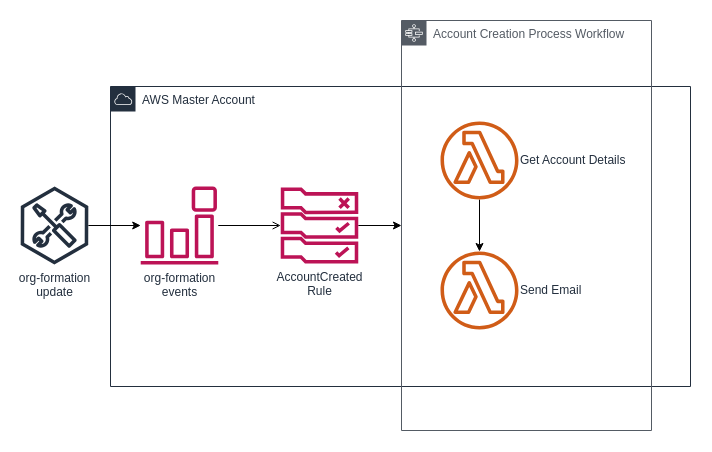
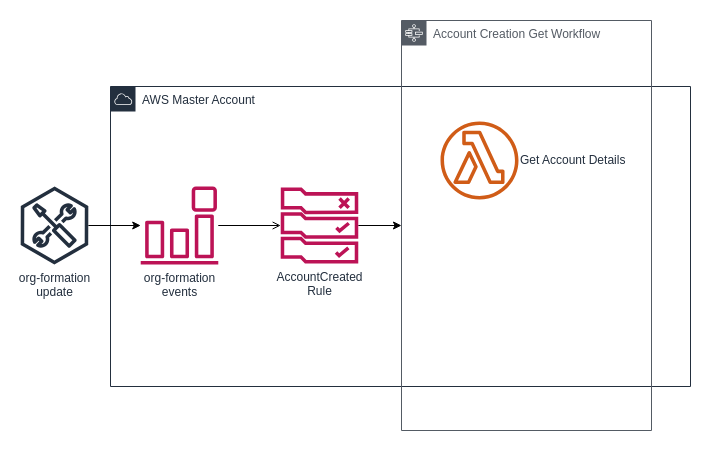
(537, 35) -> (523, 35)
(480, 222) -> none
(480, 291) -> none
